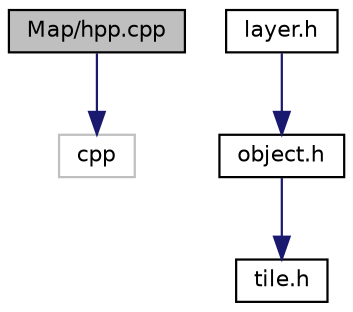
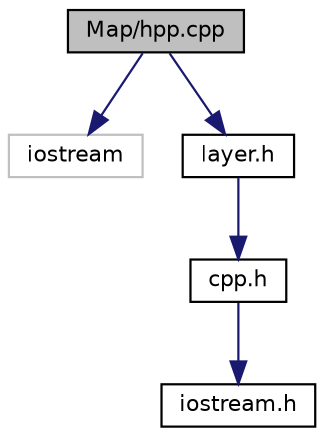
none -> (191, 84)
(97, 156) -> (76, 156)
(282, 156) -> (238, 281)
(282, 281) -> (238, 405)
